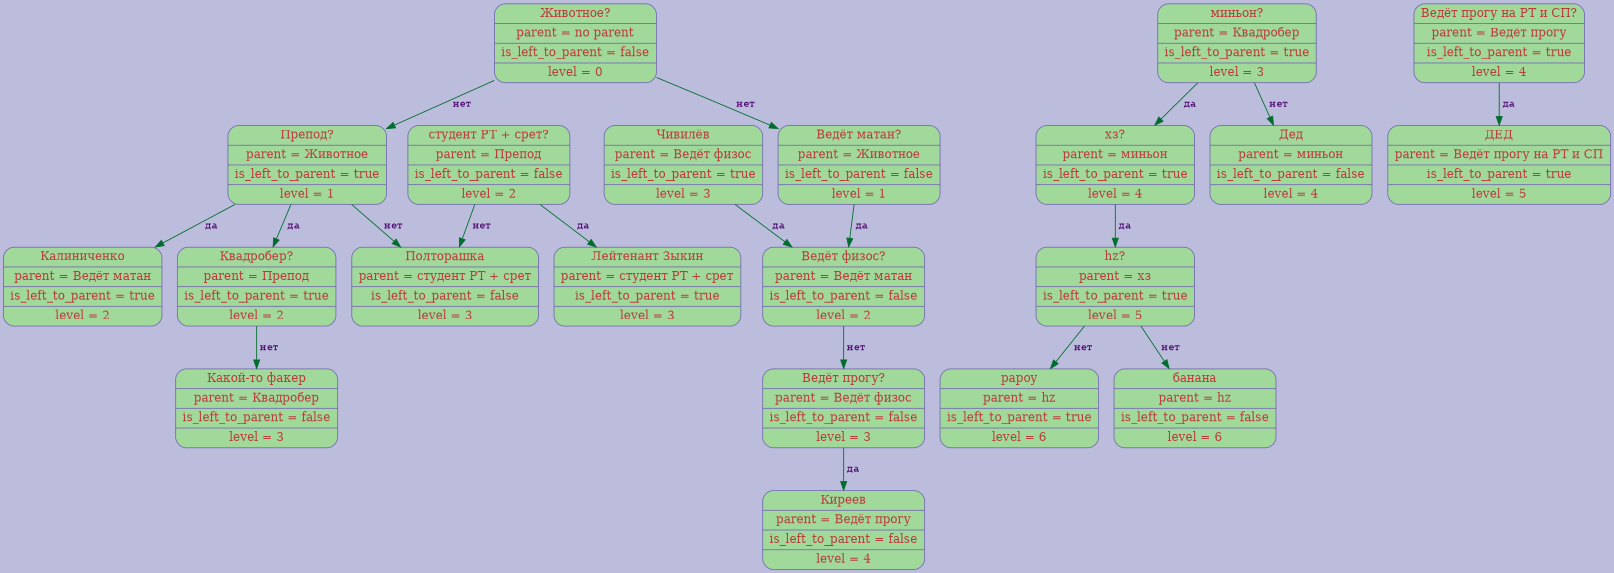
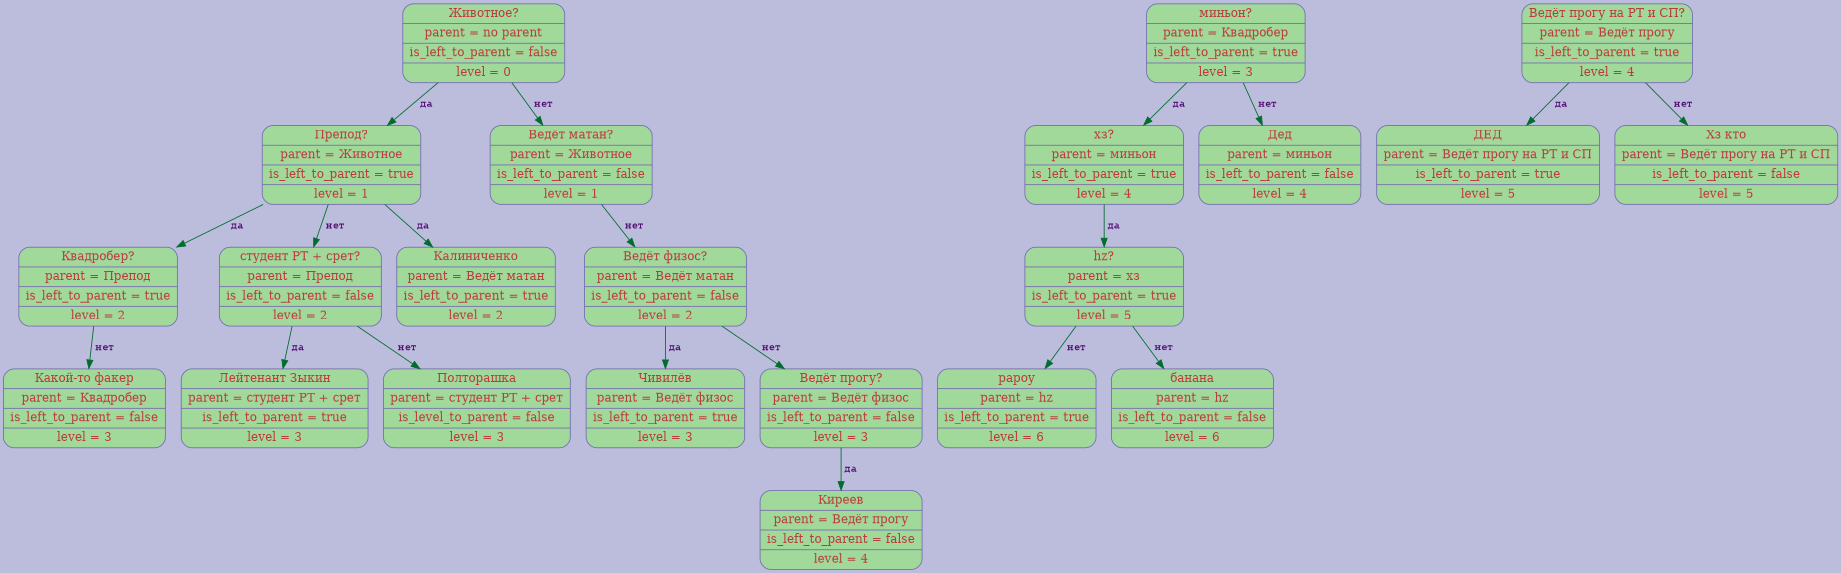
(462, 104) -> (427, 104)
none -> (1726, 165)
(373, 223) -> (322, 222)
(760, 223) -> (665, 343)
(862, 226) -> (635, 226)
(445, 296) -> (477, 418)
